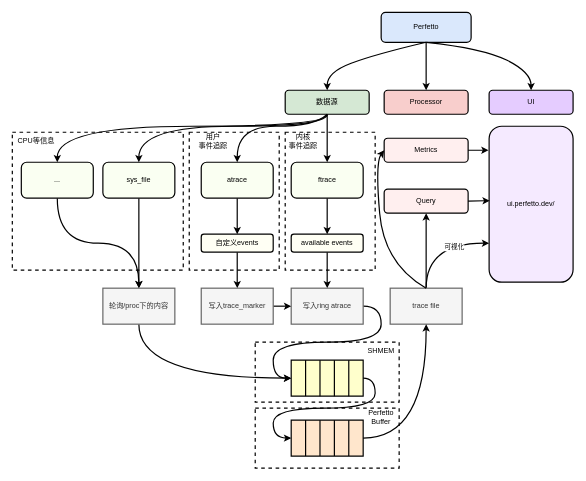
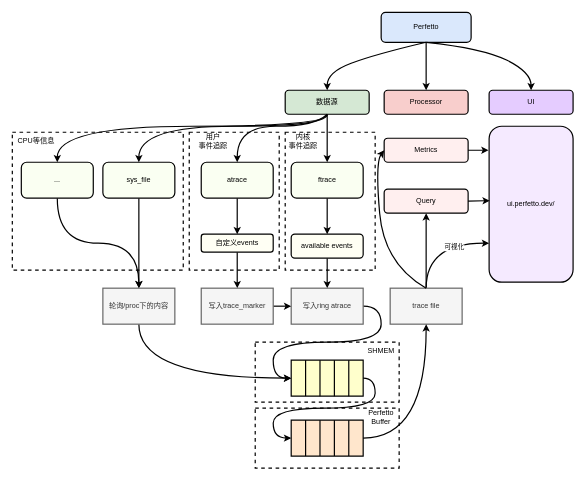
(327, 243) -> (327, 246)
